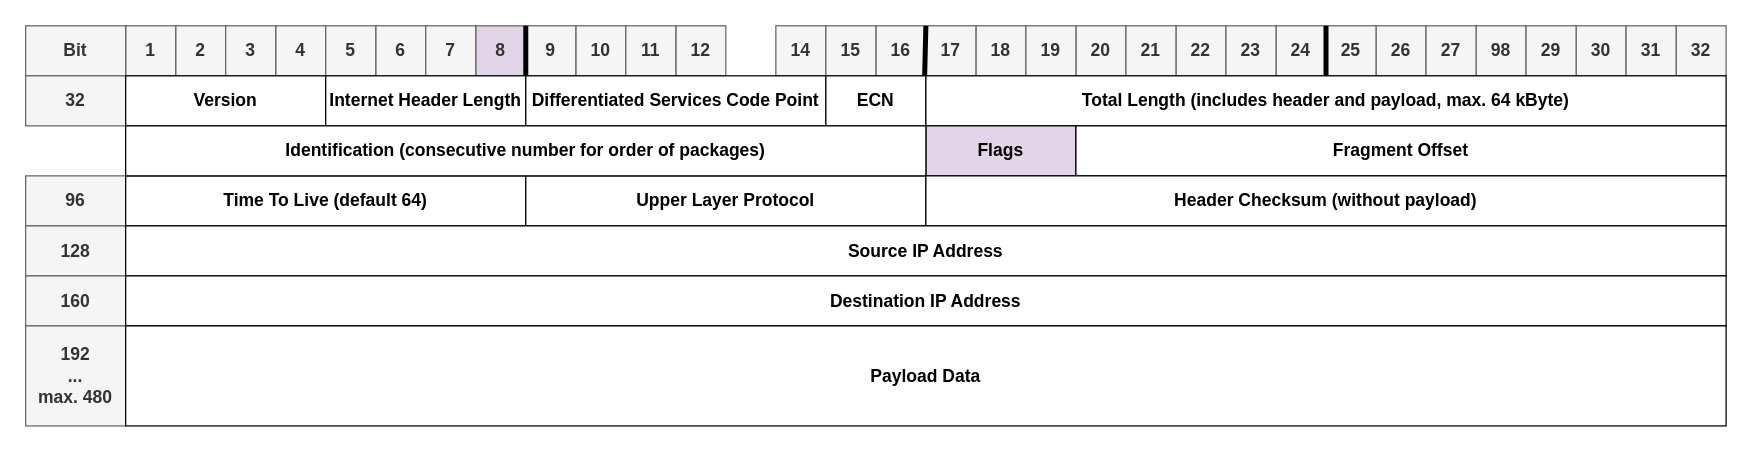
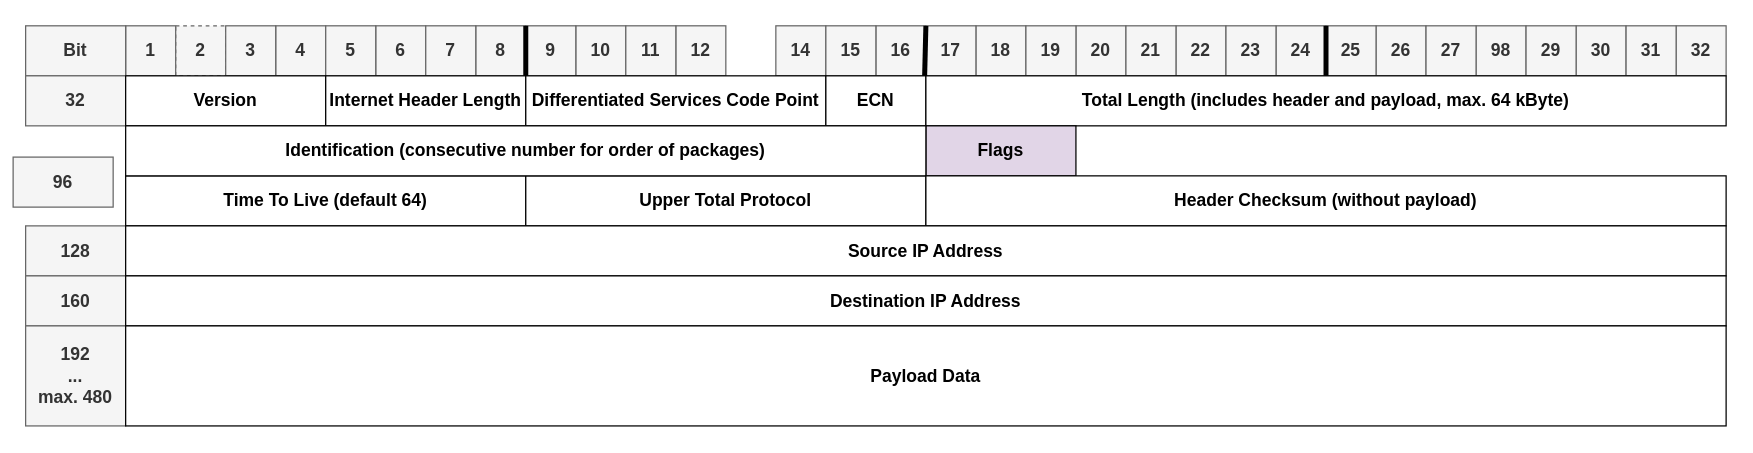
(201, 51) -> (201, 51)
(501, 51) -> (501, 51)
(1401, 151) -> none
(76, 201) -> (63, 182)
(726, 201) -> (726, 201)
